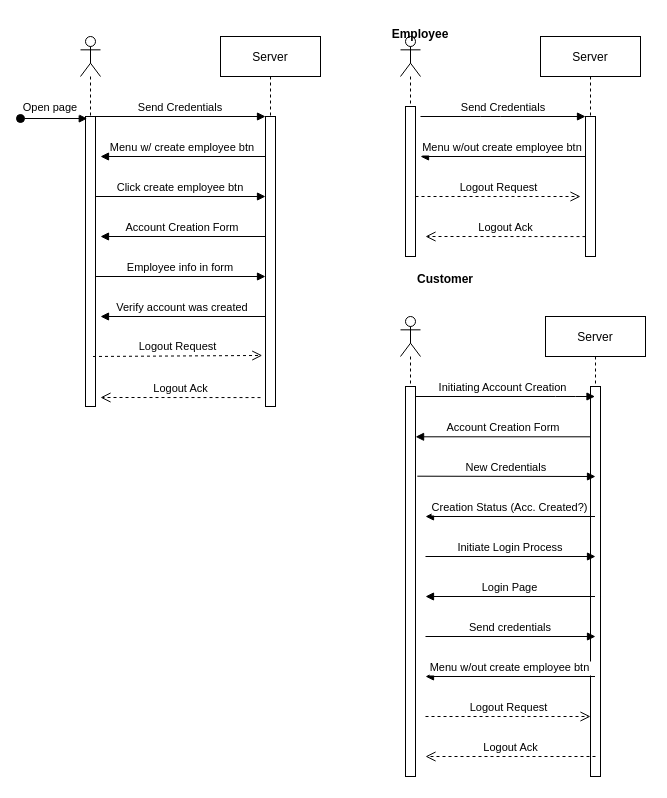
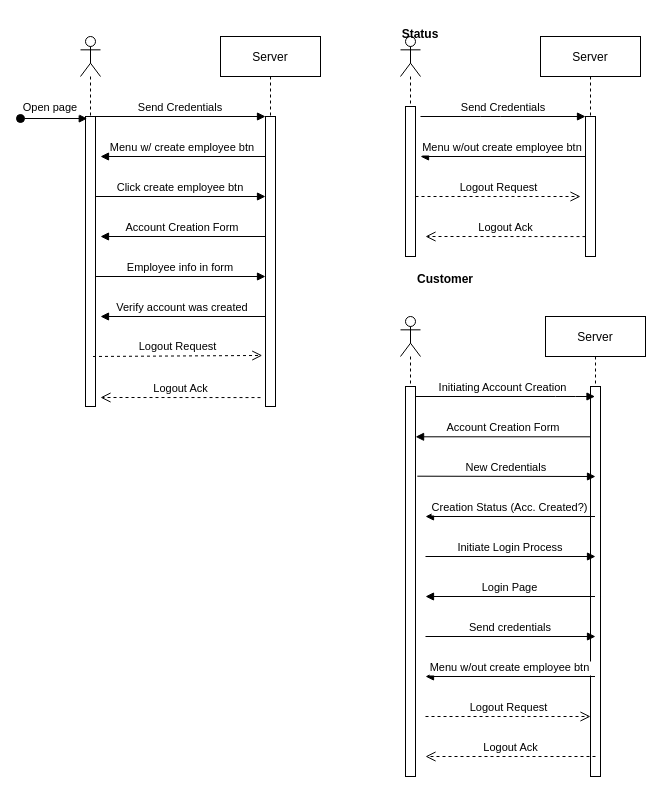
(420, 34) -> (420, 34)
